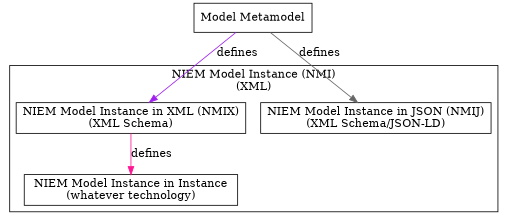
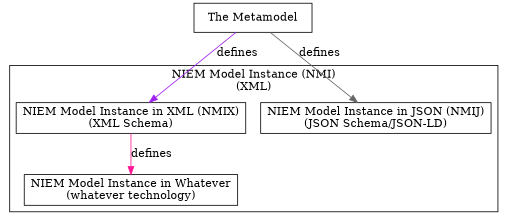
(253, 18) -> (253, 18)
(376, 118) -> (376, 118)
(131, 190) -> (131, 190)
